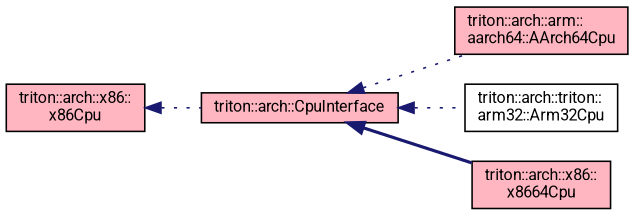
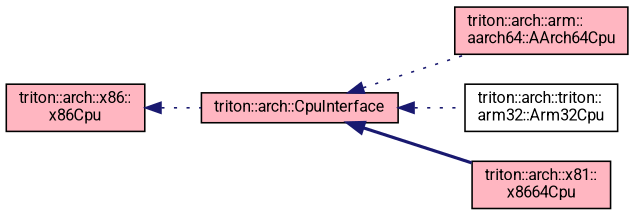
(541, 185) -> (541, 185)
